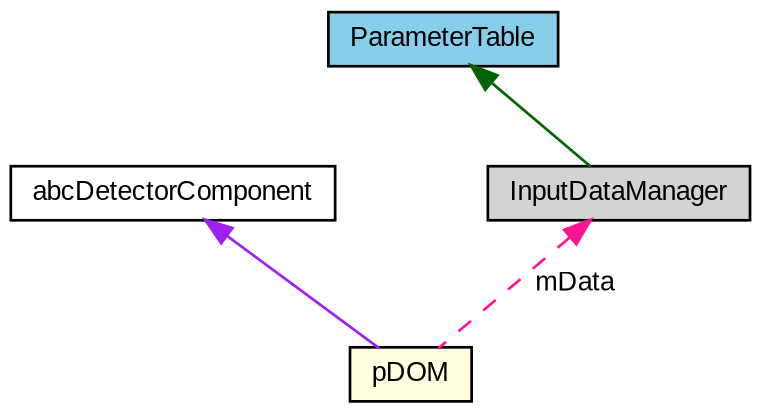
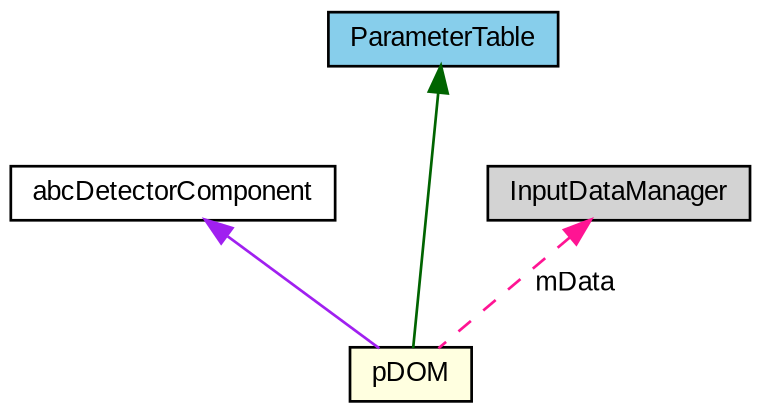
(542, 125) -> (426, 220)
